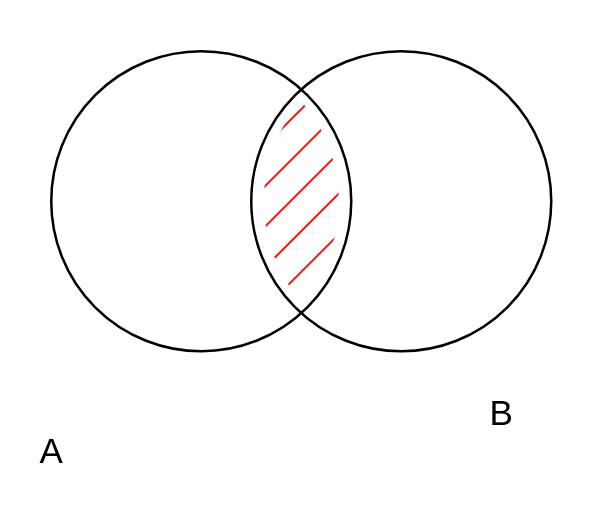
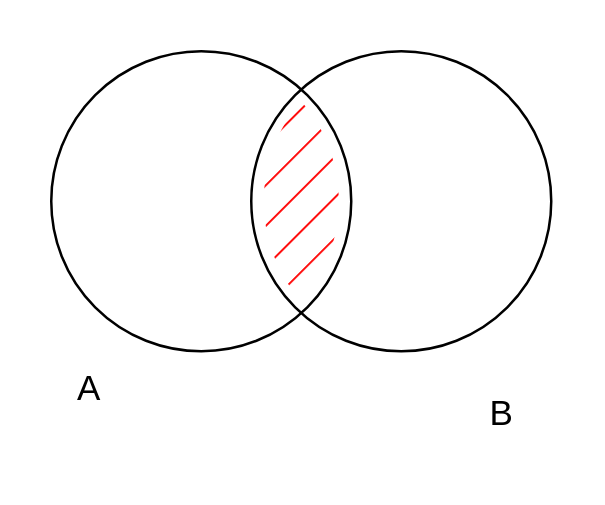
(51, 451) -> (89, 389)
